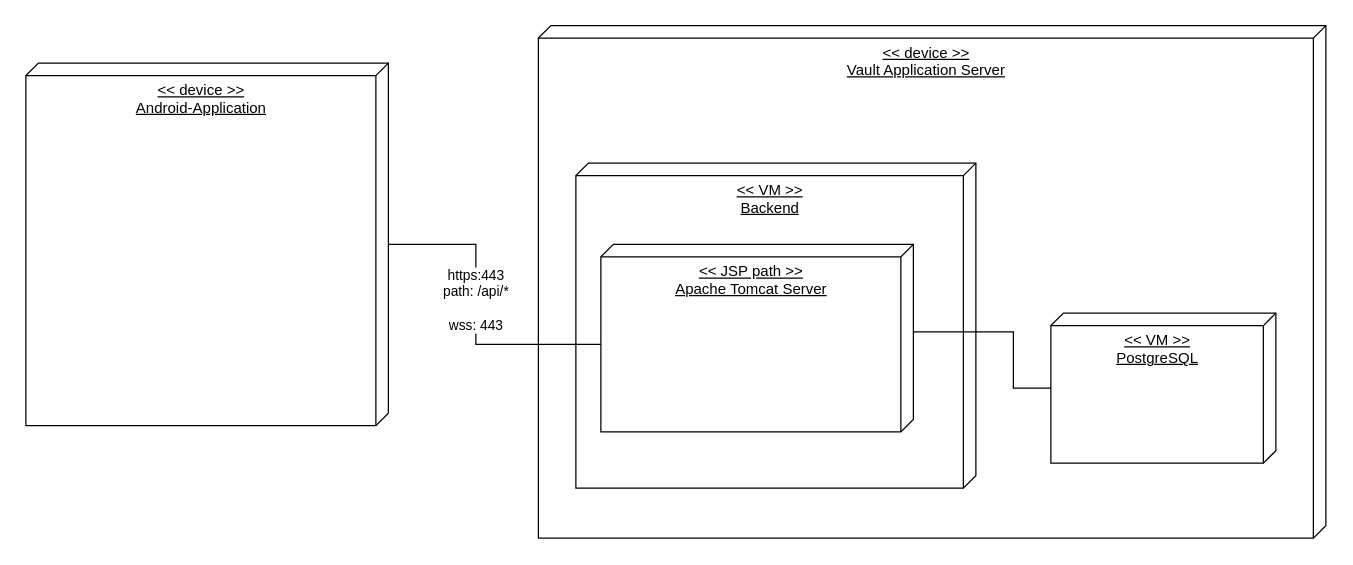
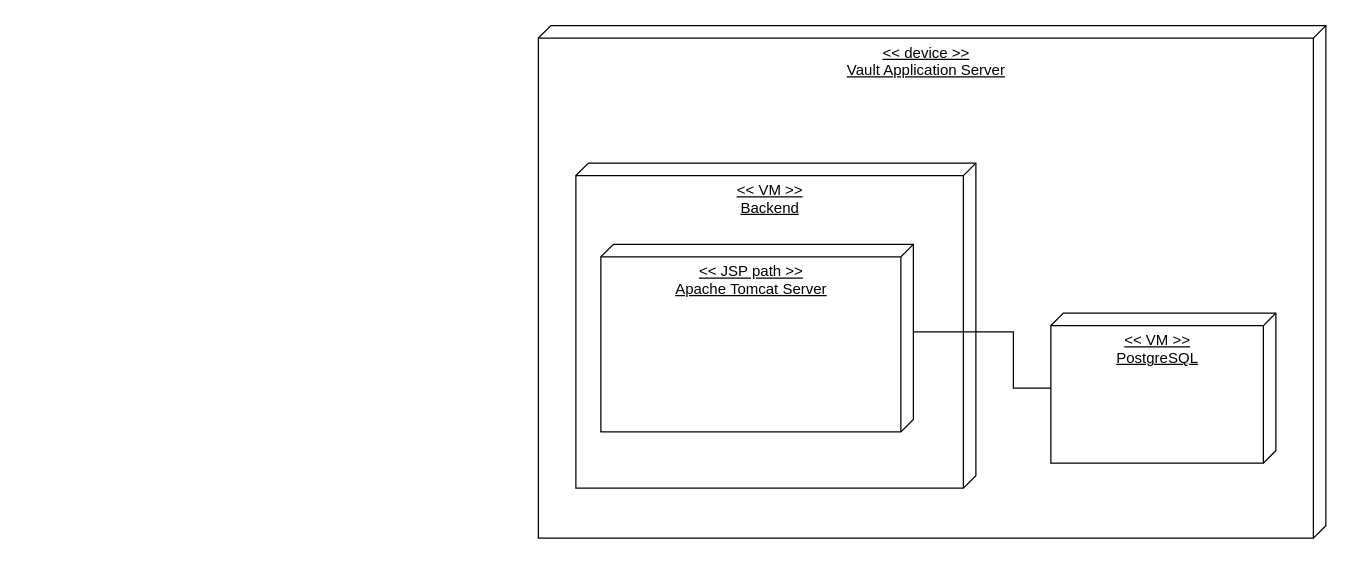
(207, 244) -> none
(526, 344) -> none
